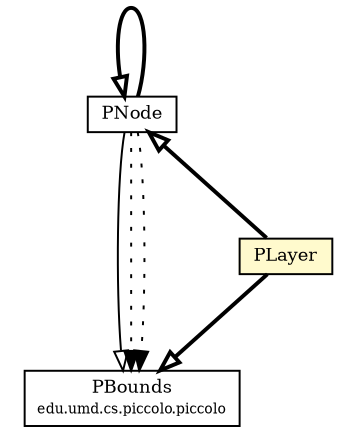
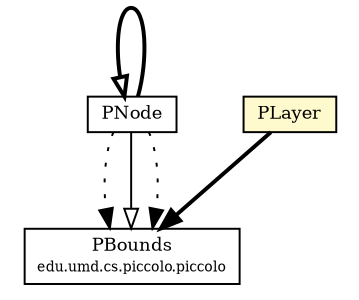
(215, 192) -> none
(221, 316) -> (224, 174)
